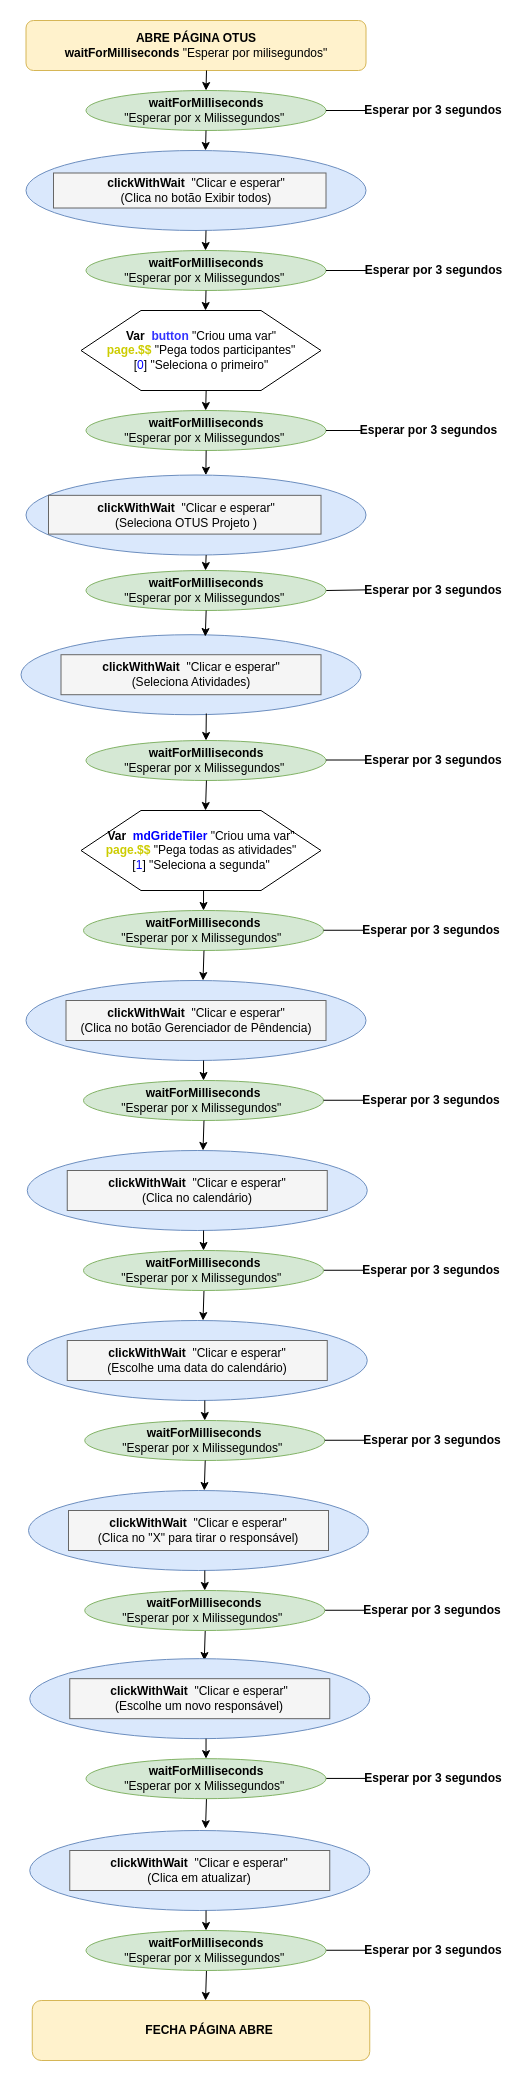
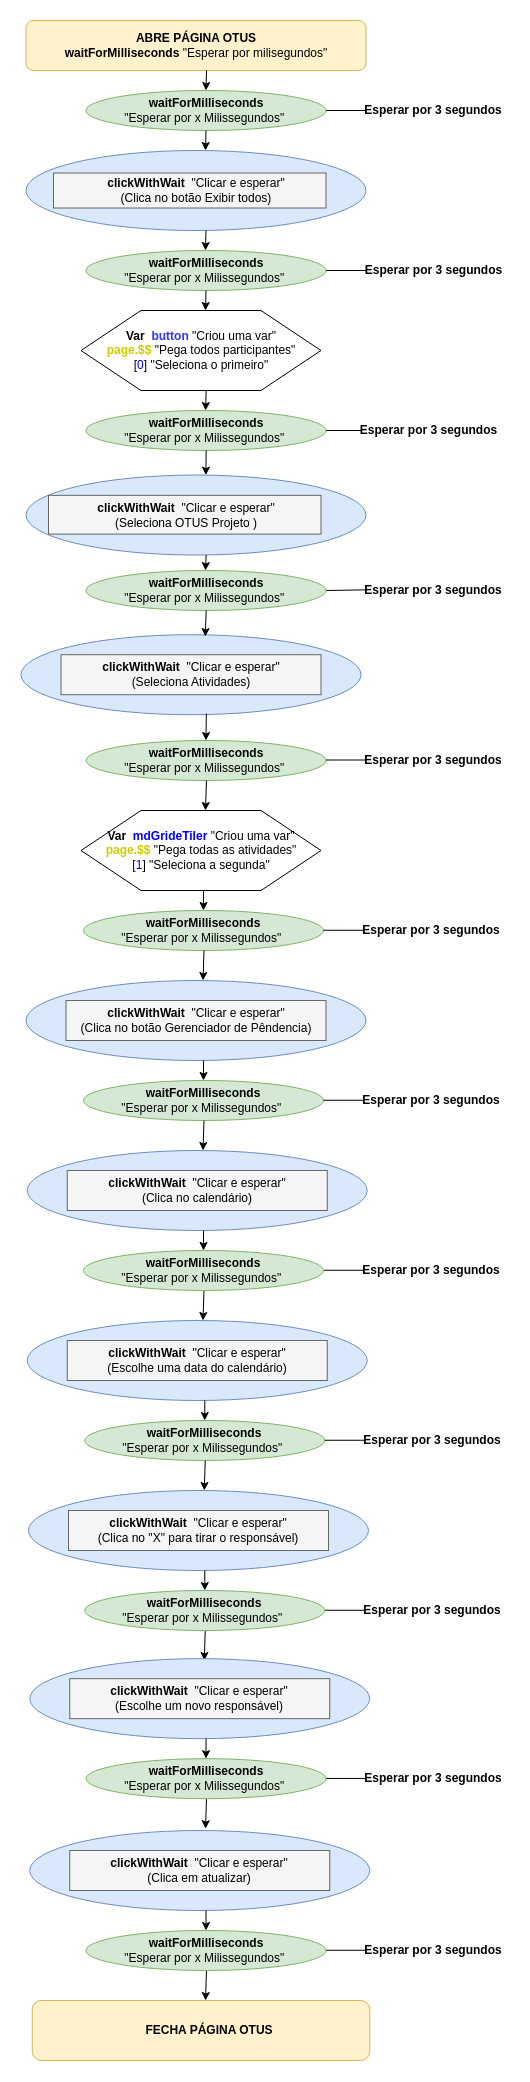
(210, 2031) -> (210, 2031)
